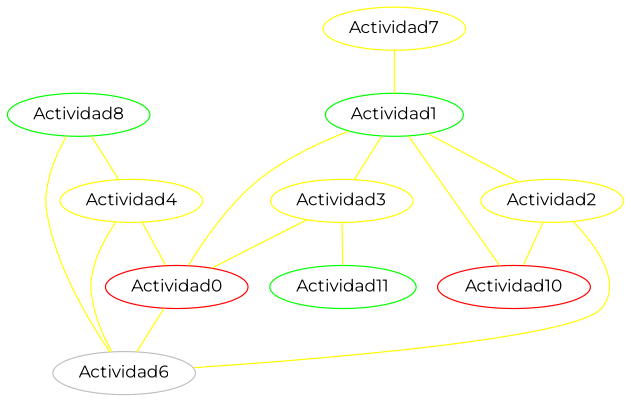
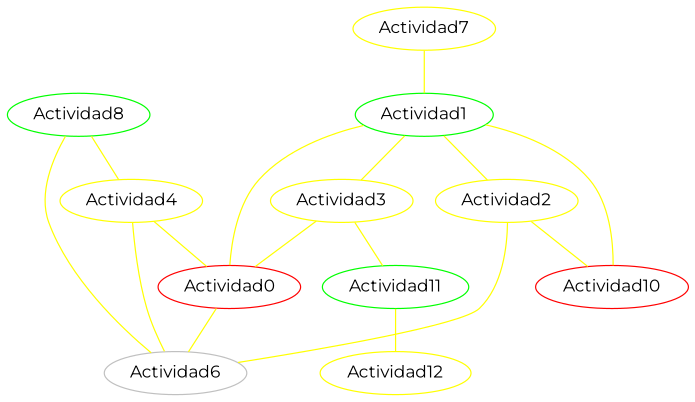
none -> (396, 373)
